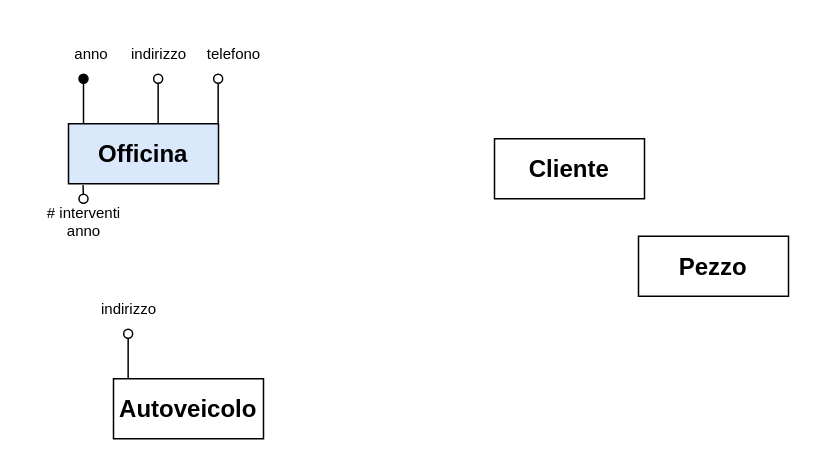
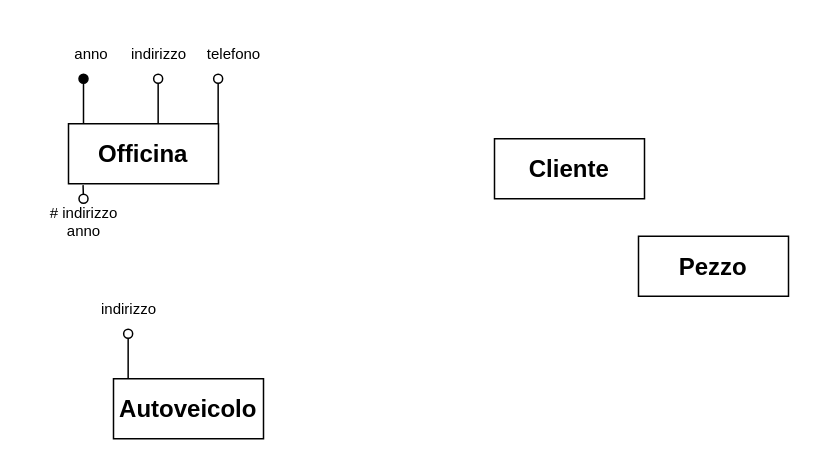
(143, 154) -> (143, 154)
(84, 221) -> (84, 221)
